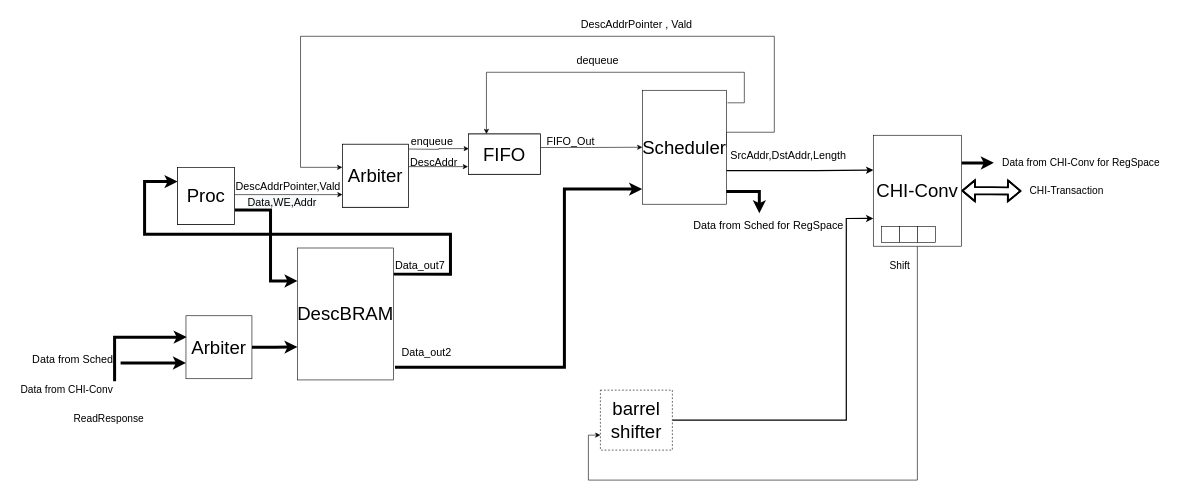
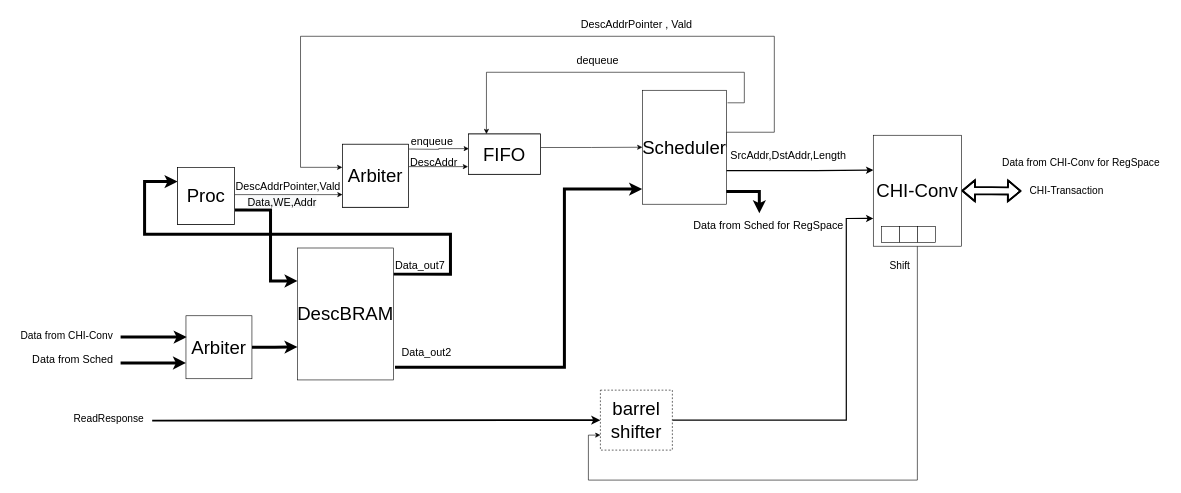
(570, 141) -> none
(973, 163) -> none
(66, 390) -> (66, 336)
none -> (373, 421)
